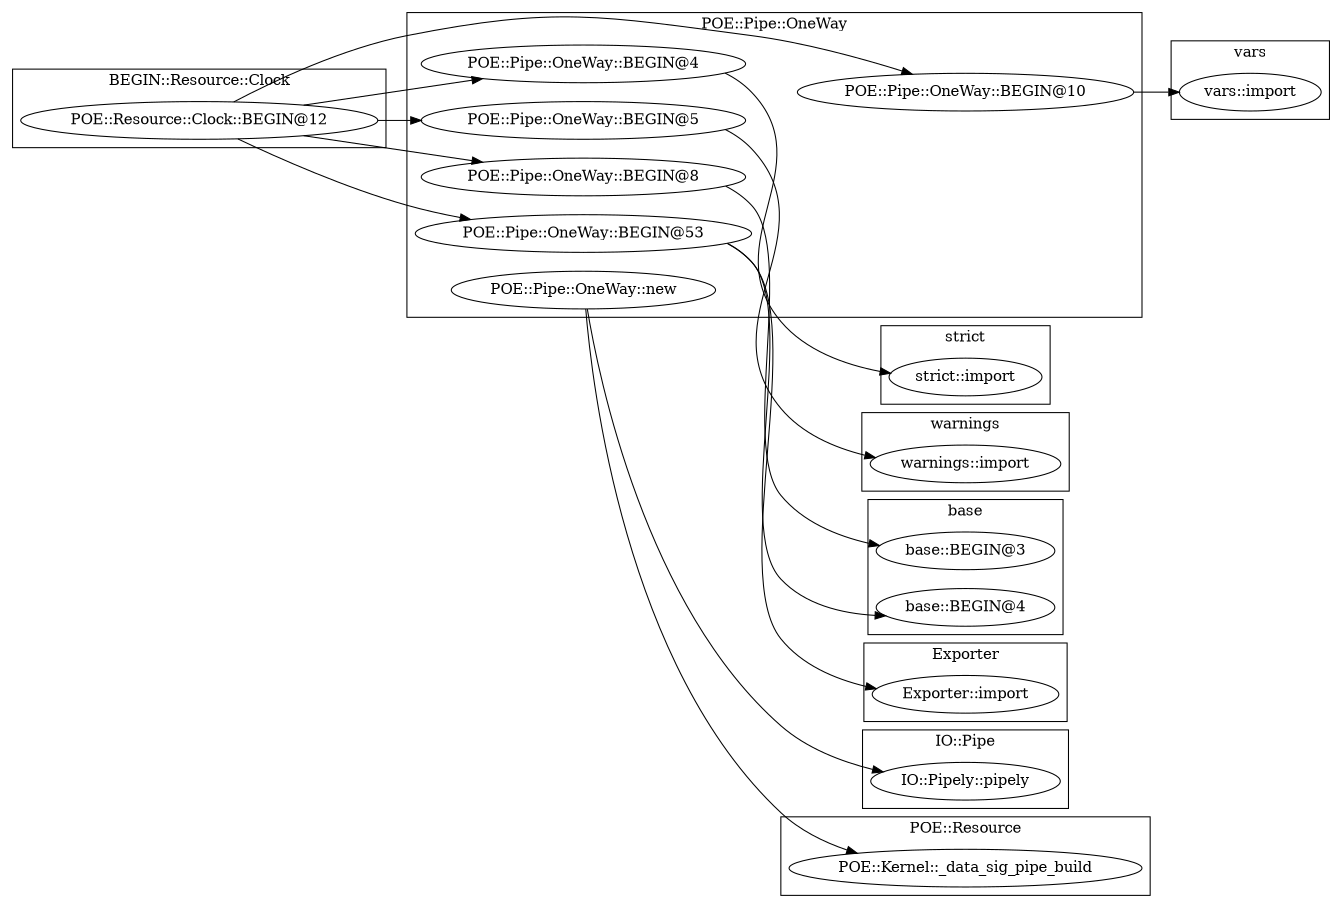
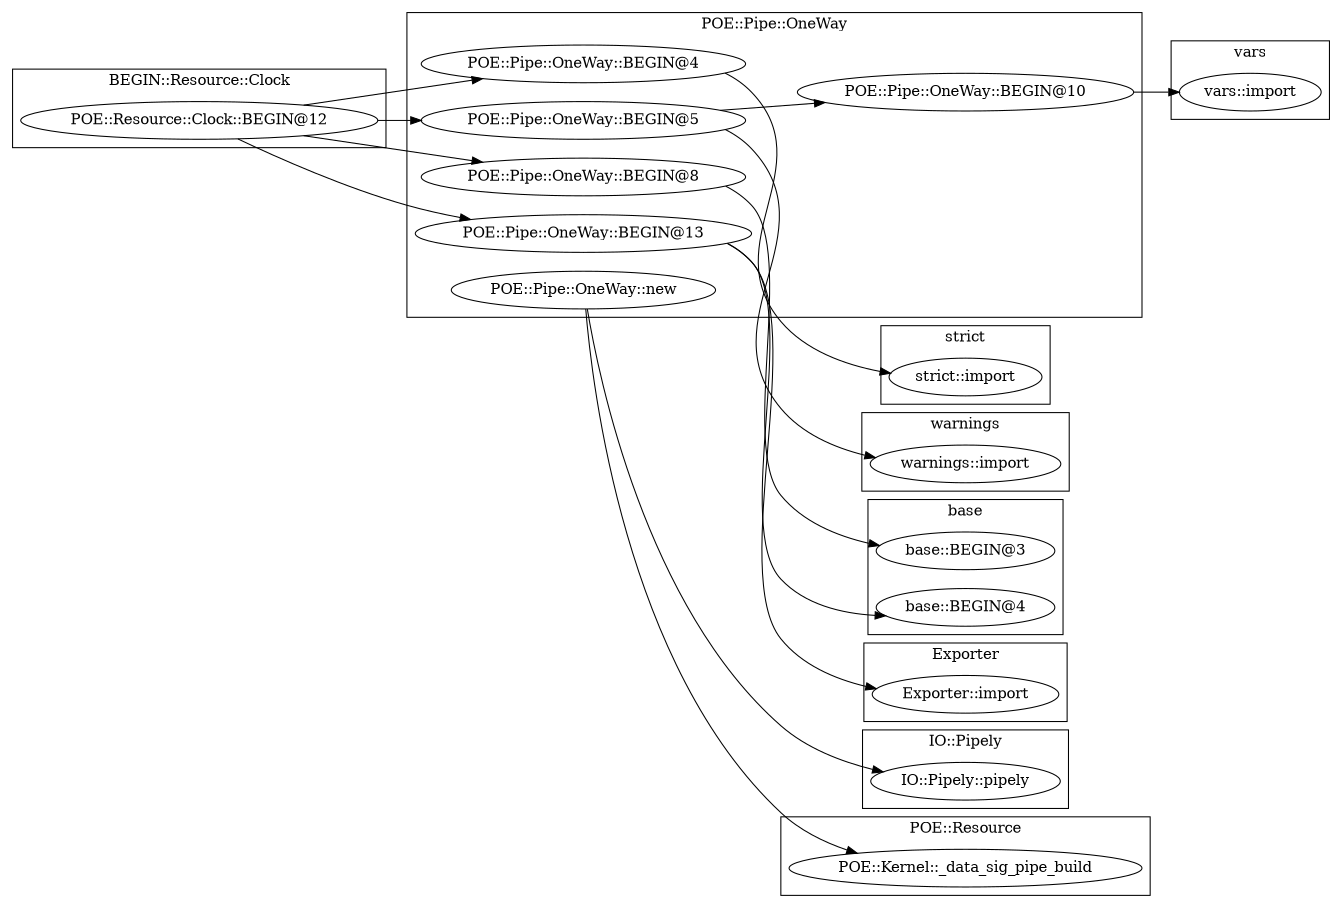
(512, 20) -> (770, 107)
(583, 234) -> (583, 234)
(966, 742) -> (966, 742)
